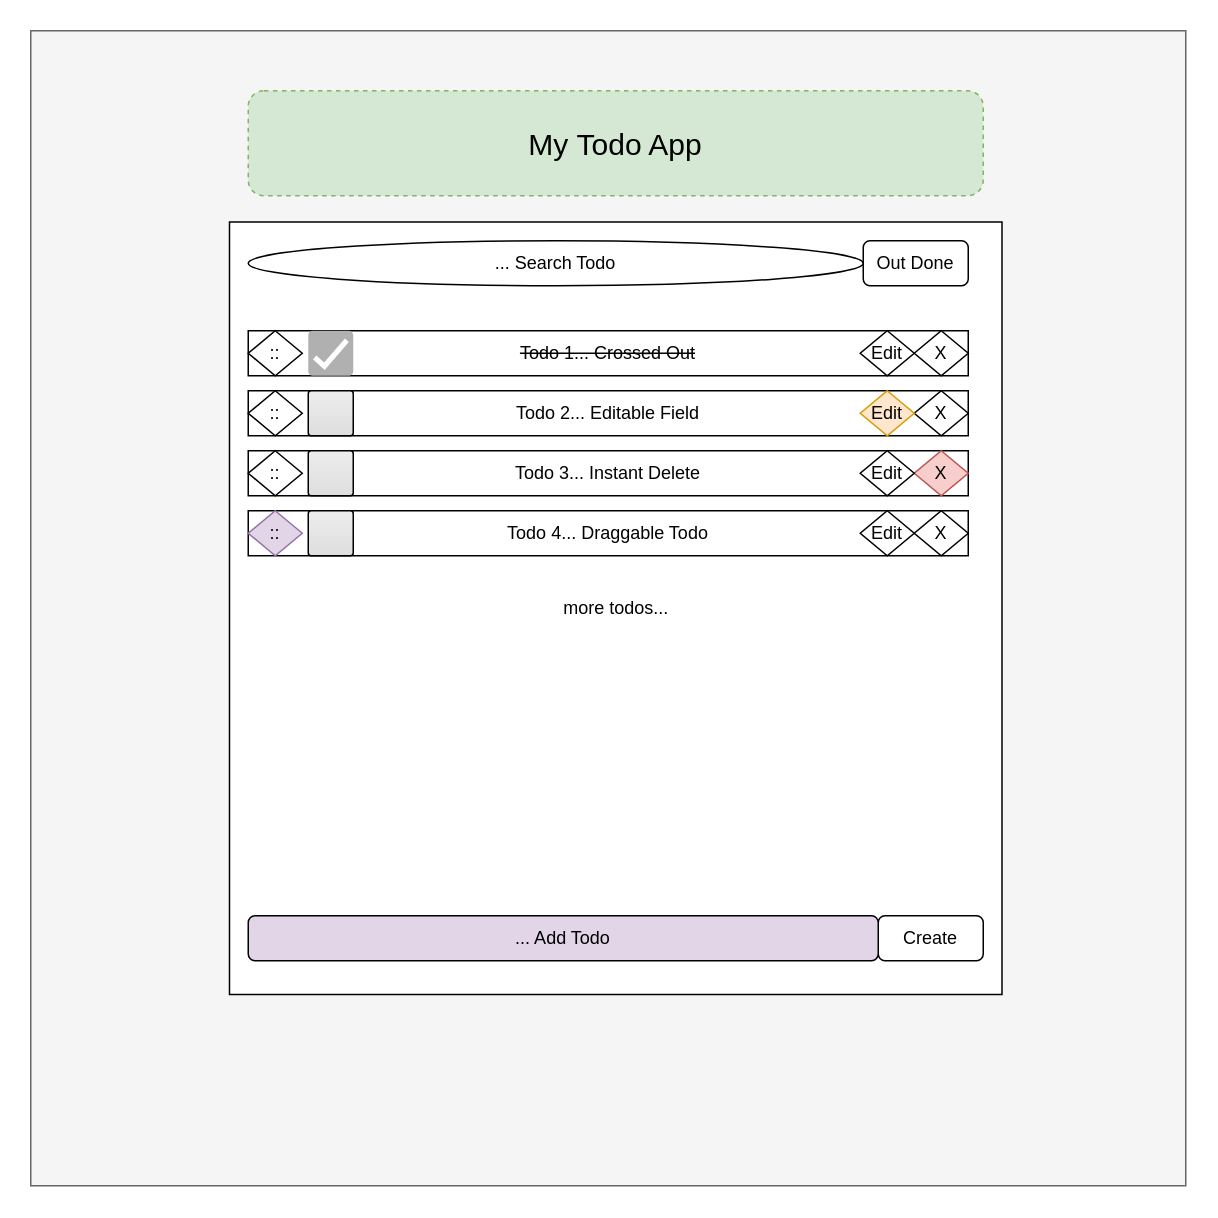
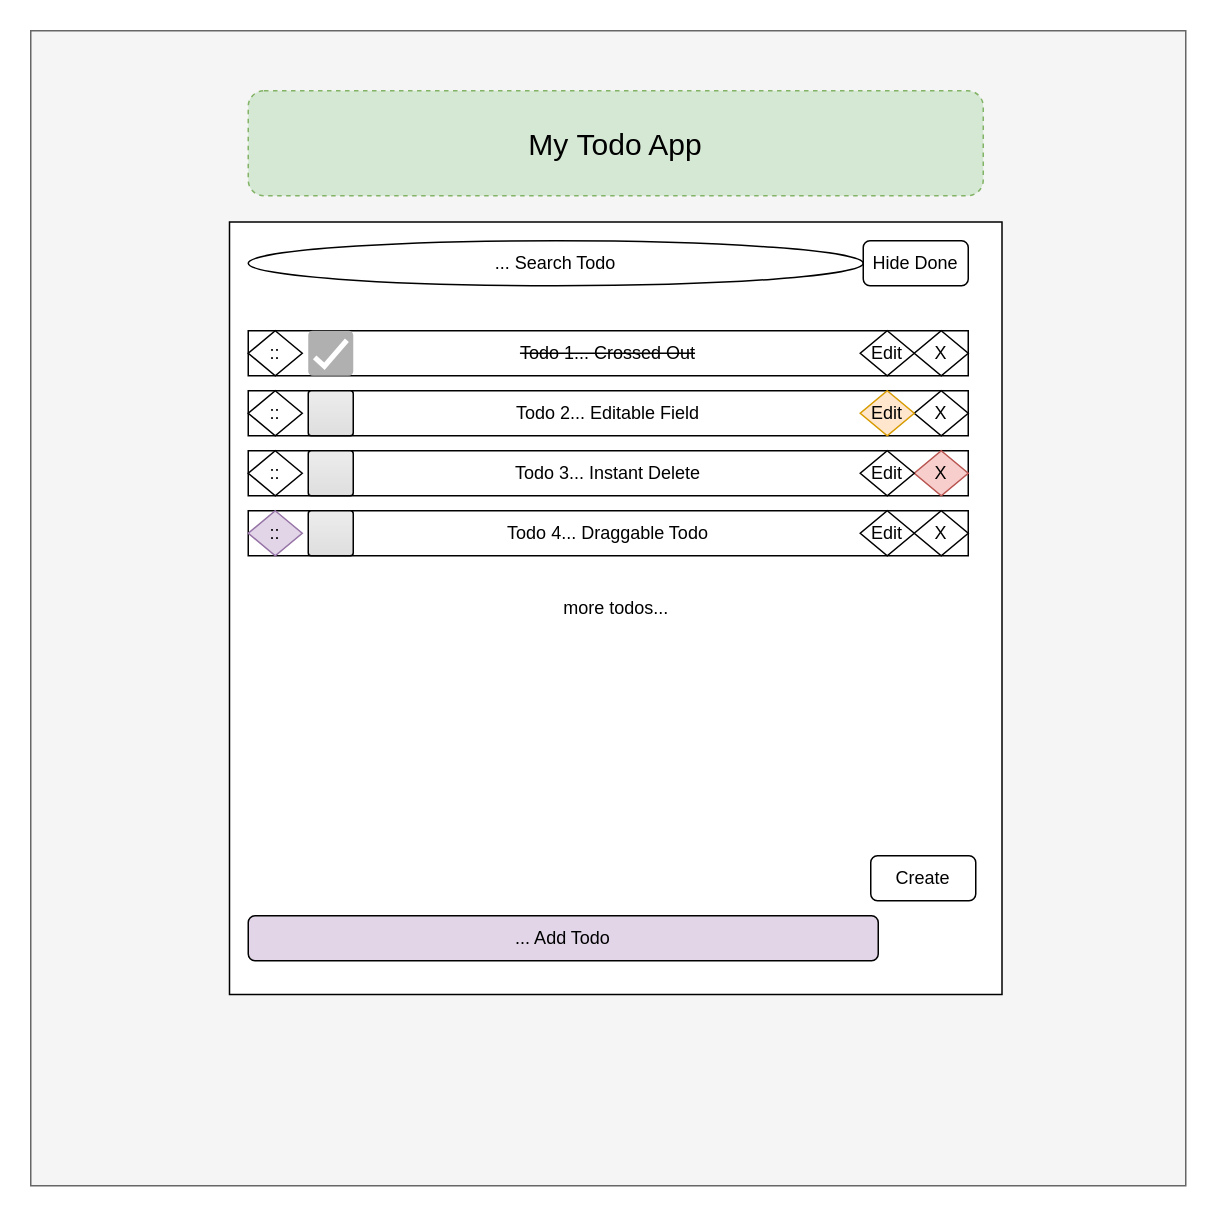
(916, 263) -> (916, 263)
(931, 938) -> (923, 878)
